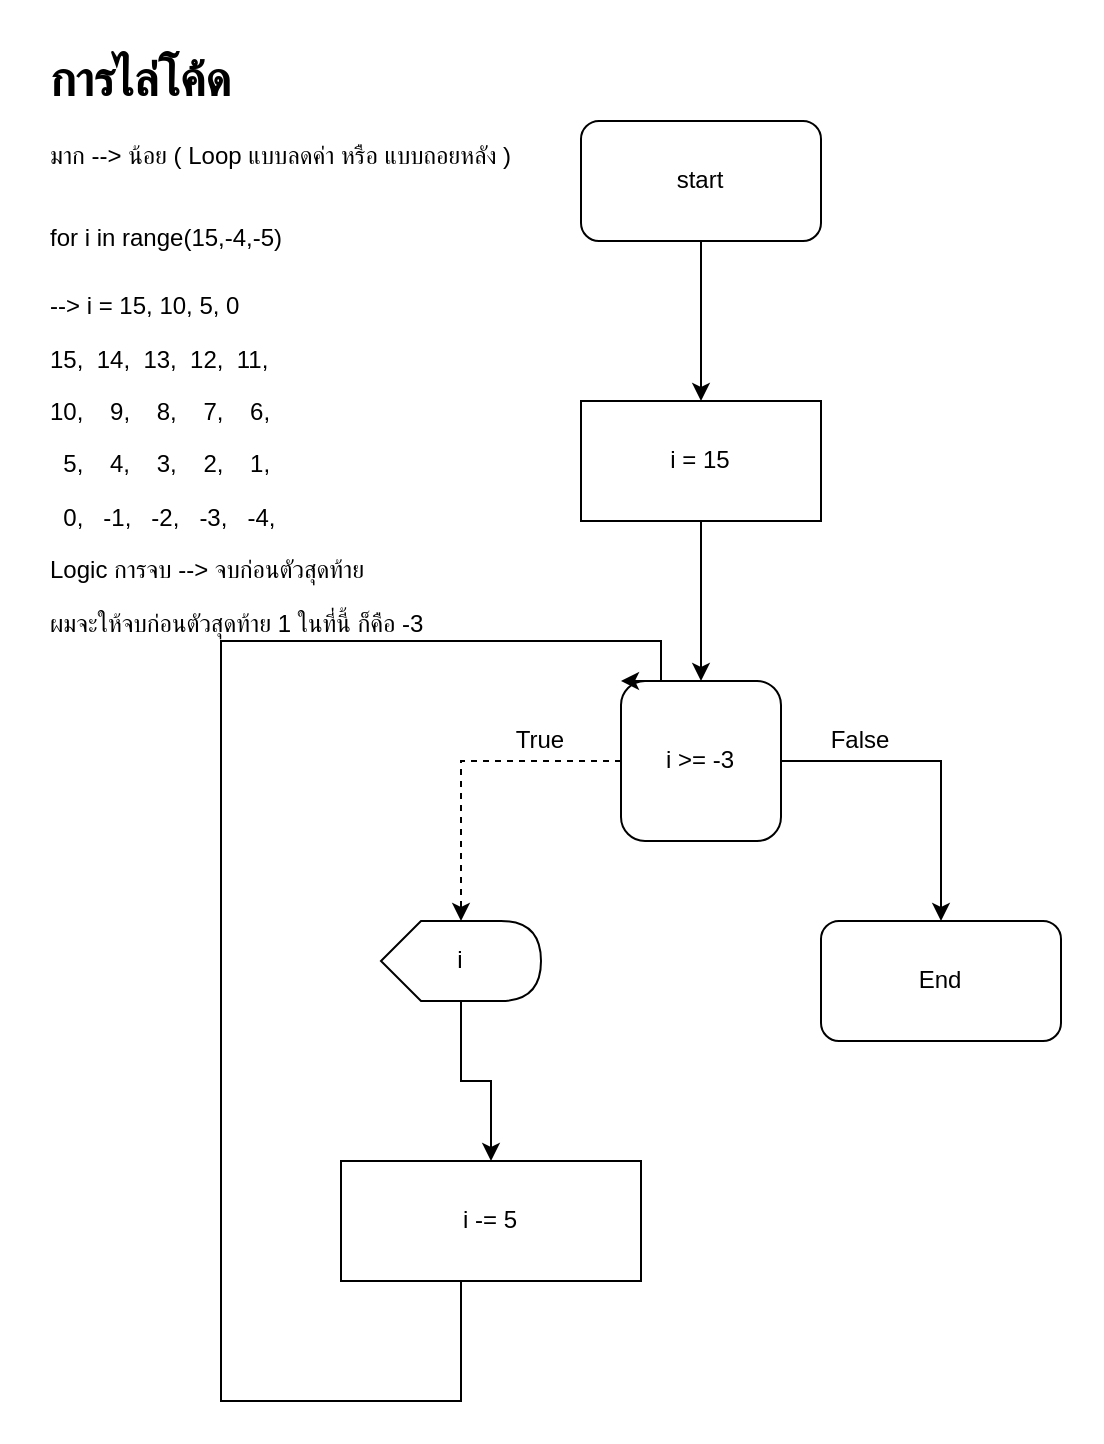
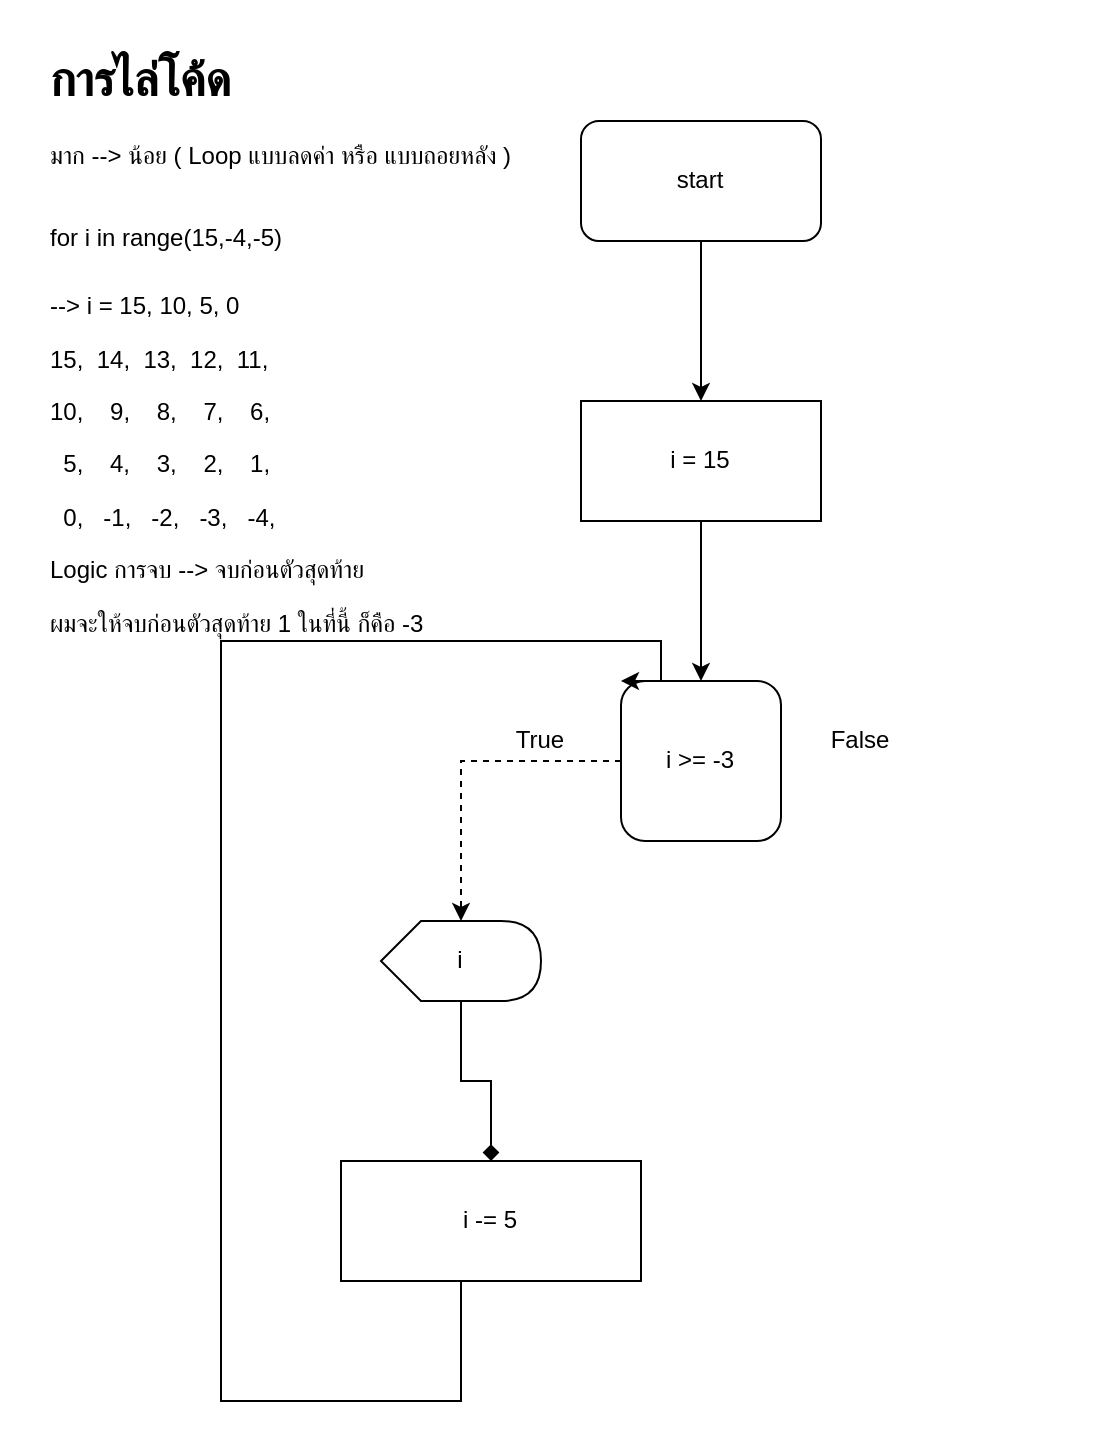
(934, 761) -> none
(941, 981) -> none
(491, 1146) -> (491, 1145)
